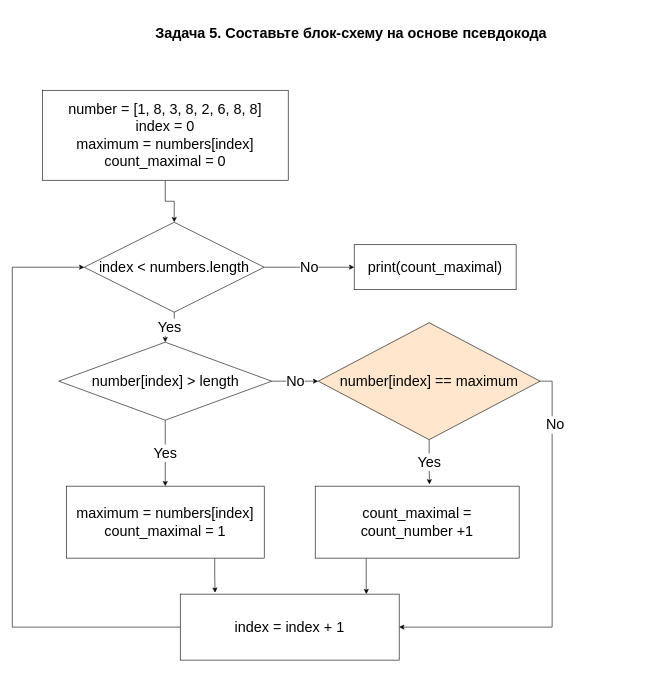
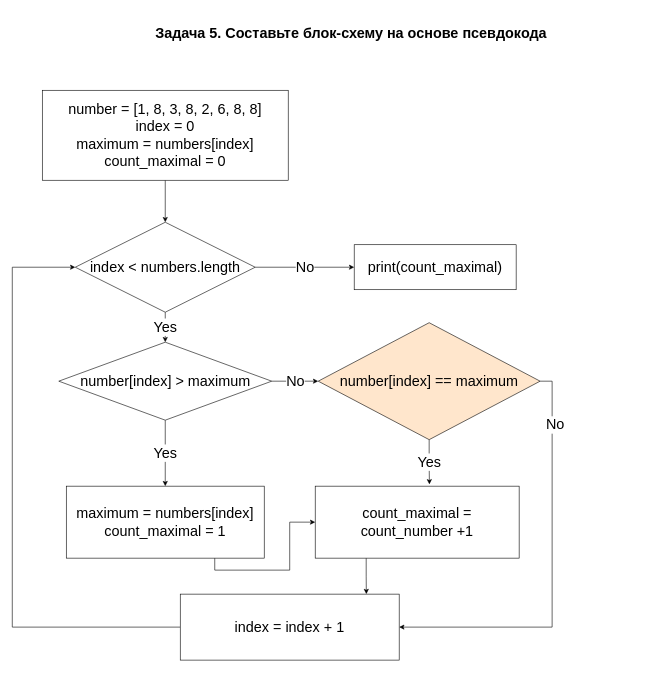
(174, 267) -> (165, 267)
(166, 381) -> (166, 381)
(215, 587) -> (290, 570)
